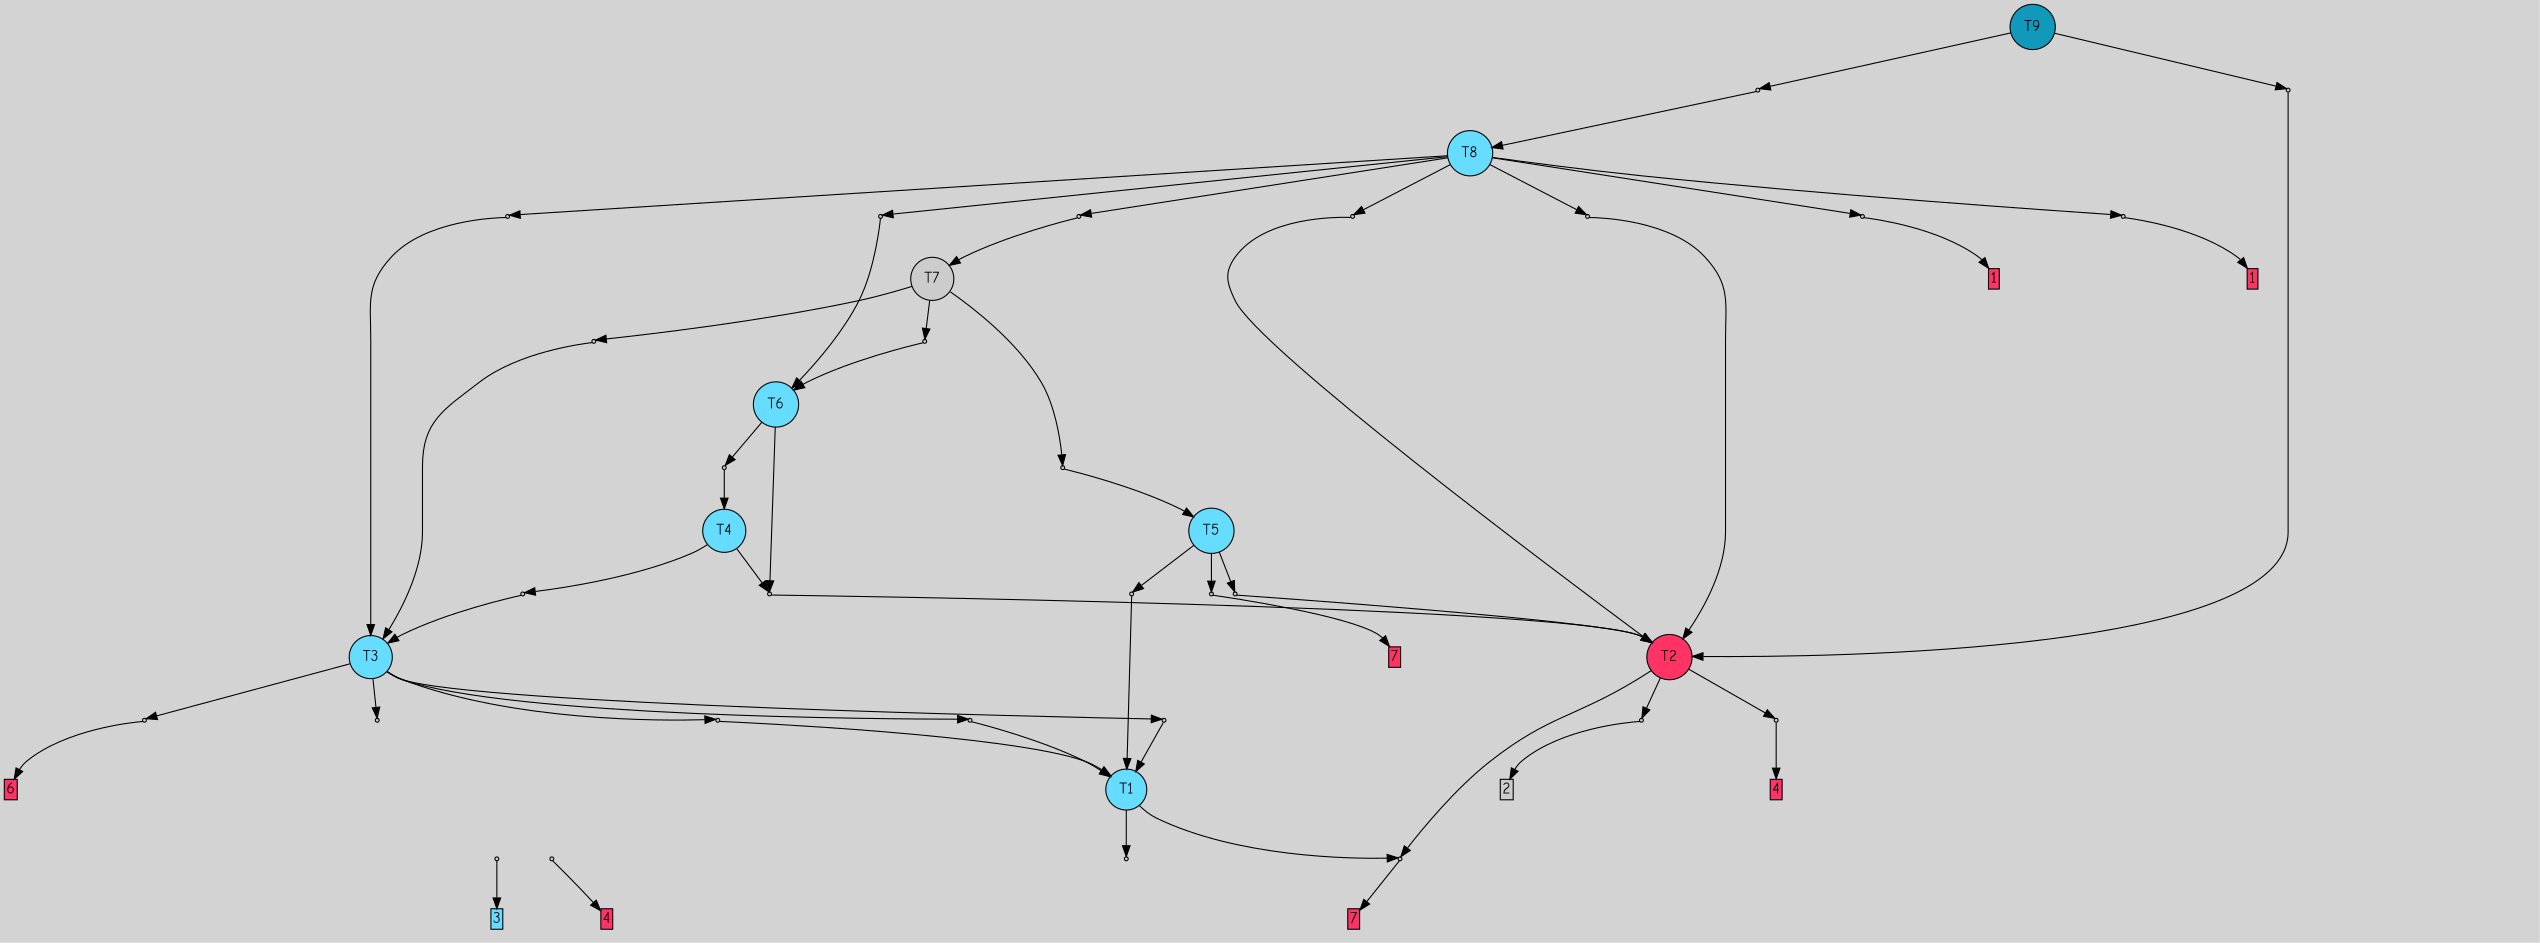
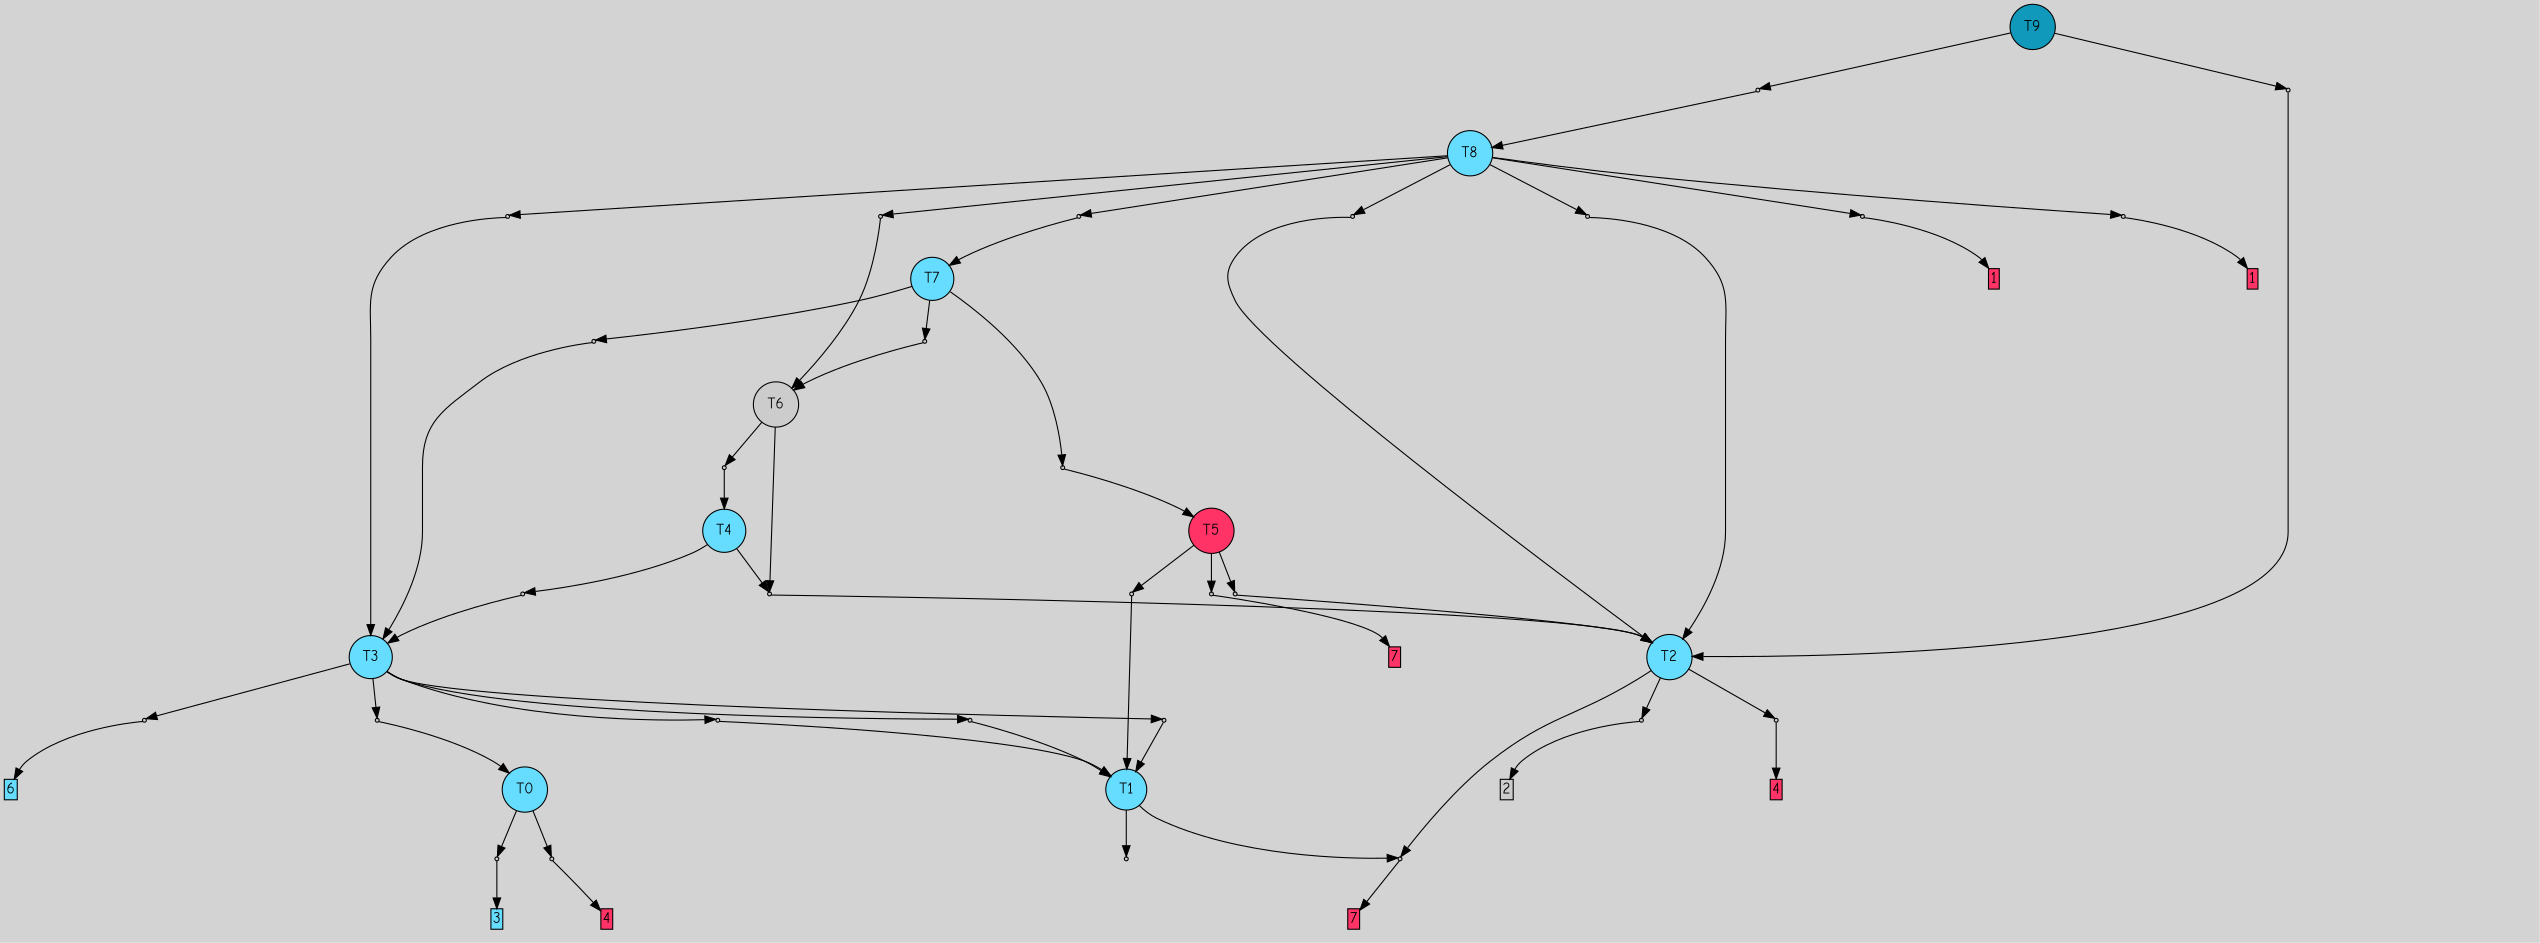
(932, 279) -> (932, 279)
(776, 404) -> (776, 404)
(1211, 531) -> (1211, 531)
(1669, 657) -> (1669, 657)
(11, 790) -> (11, 790)
none -> (525, 790)
